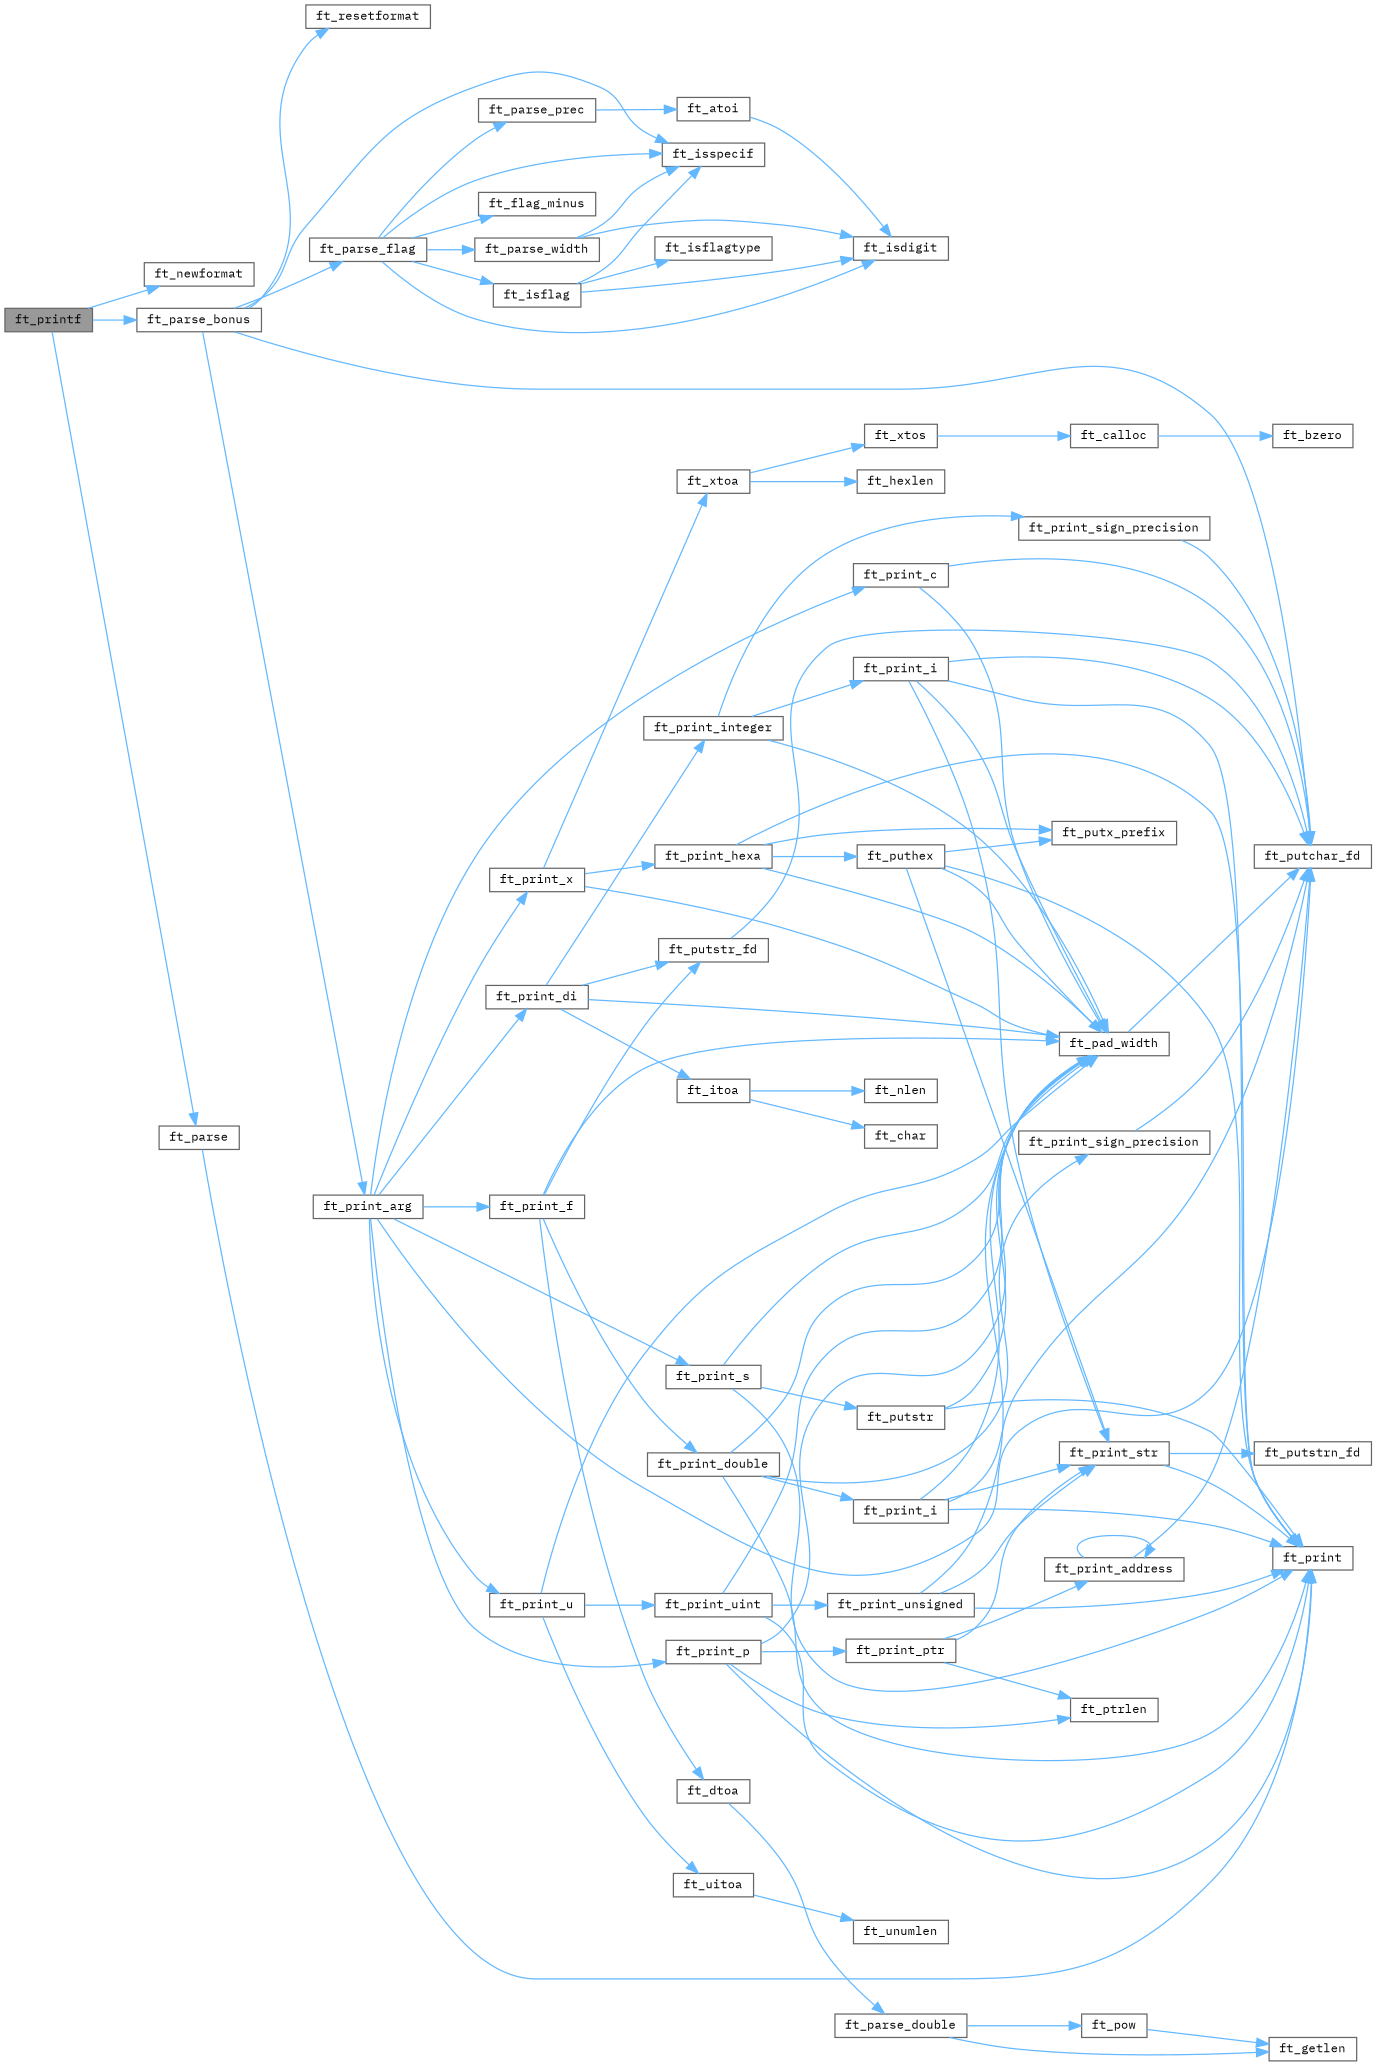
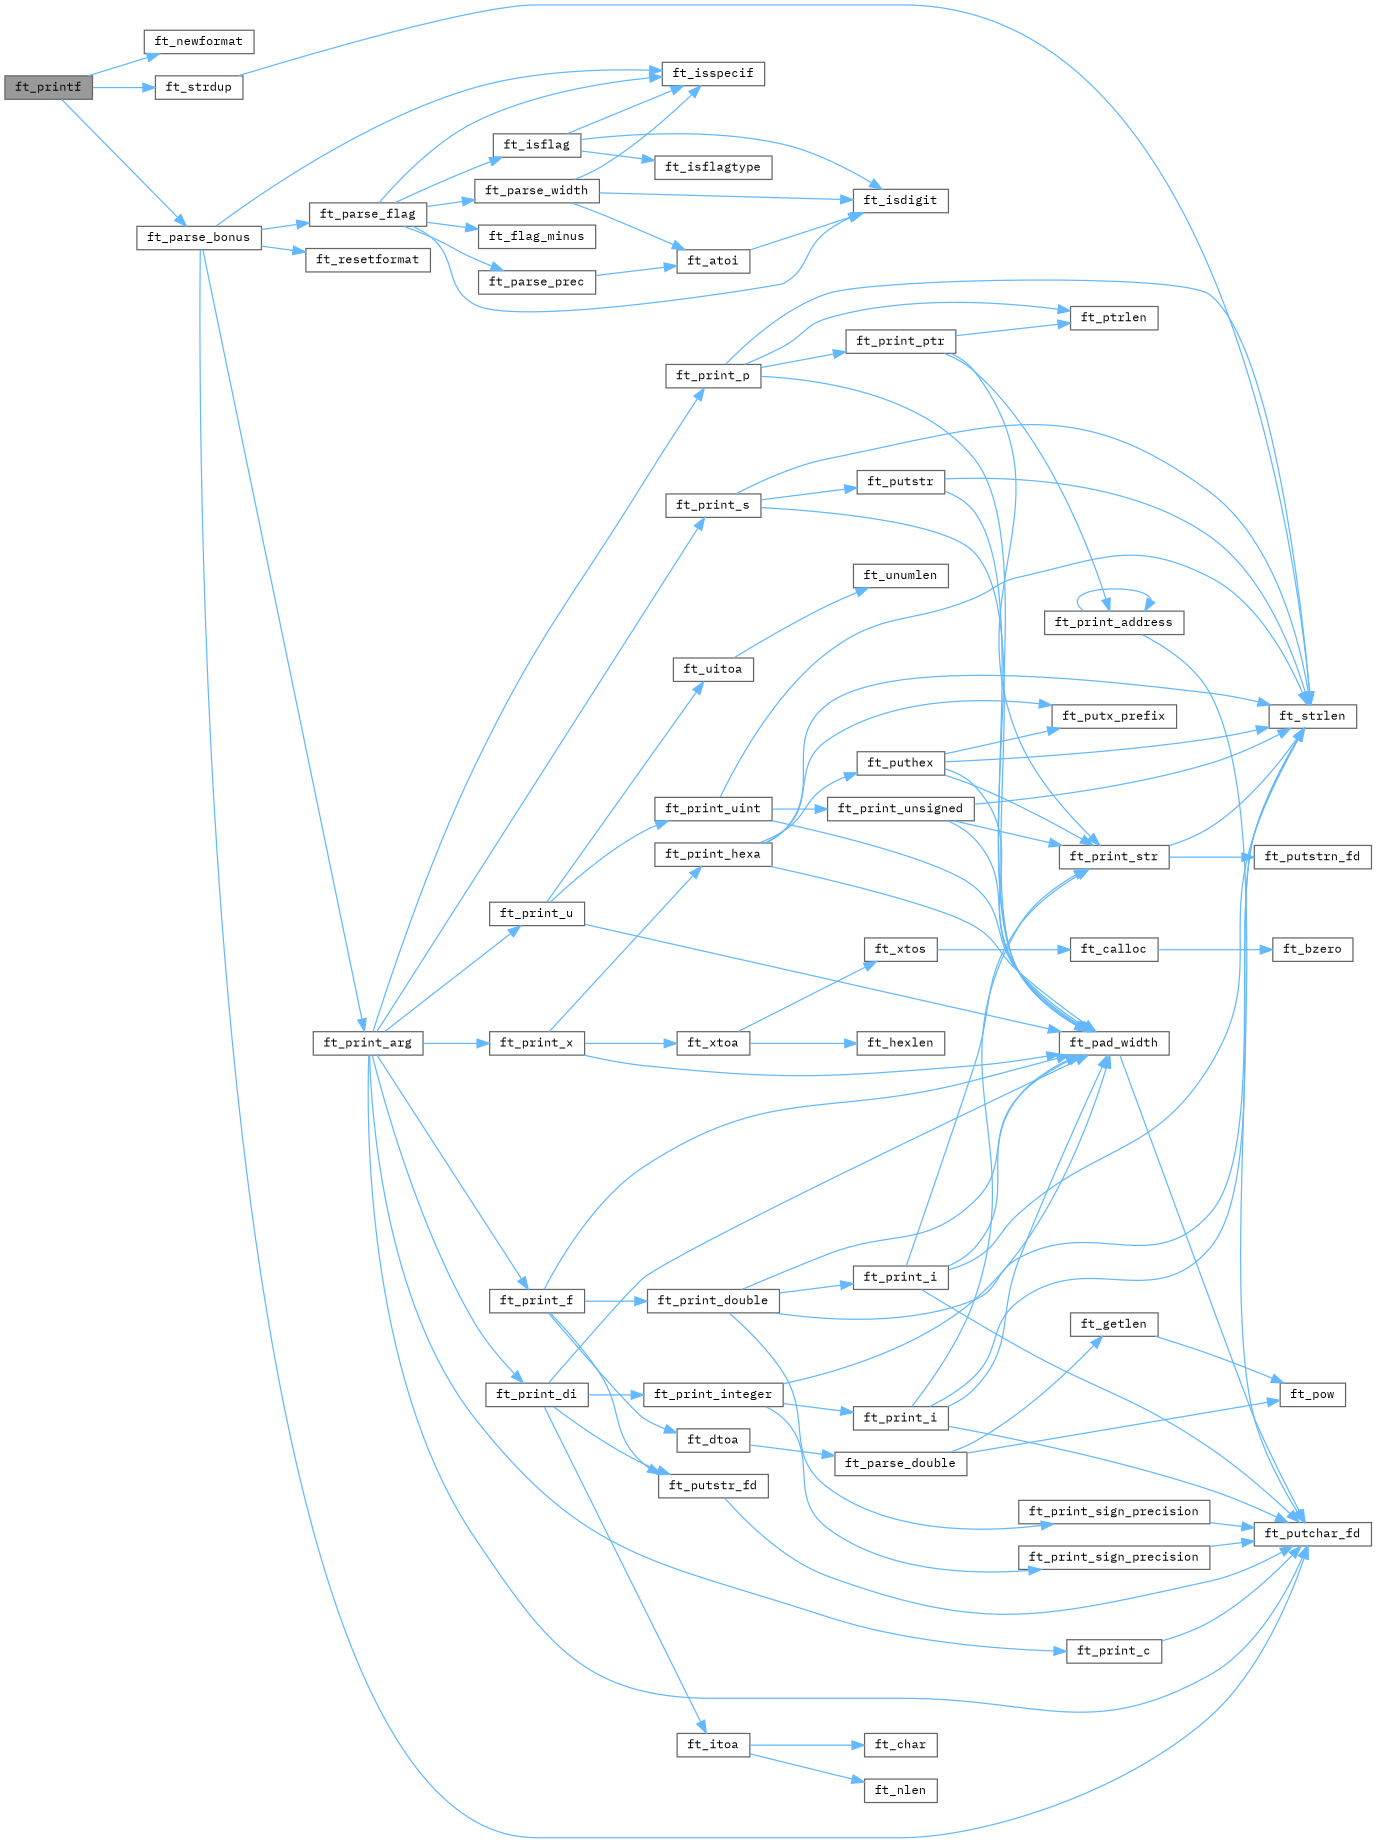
none -> (623, 223)
(1004, 789) -> none
(199, 1138) -> (199, 88)
(1313, 1558) -> (1313, 717)
(1202, 2036) -> (1214, 1356)
